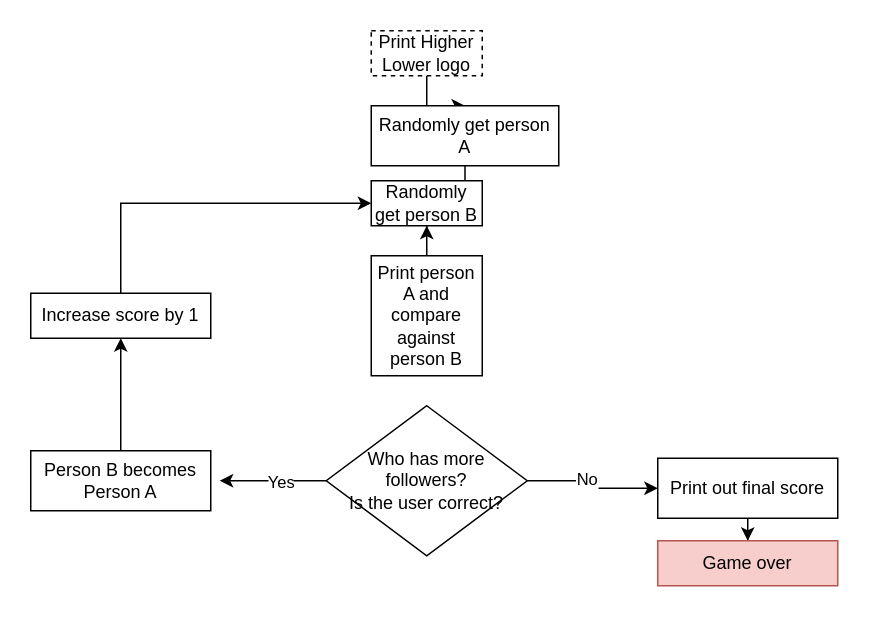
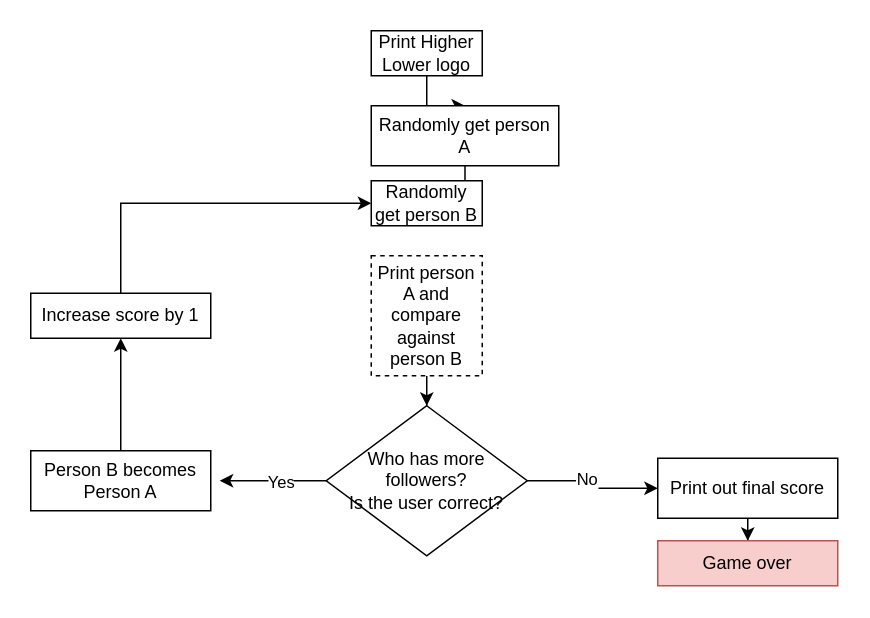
(427, 53) -> (427, 53)
(427, 236) -> (427, 396)
(427, 316) -> (427, 316)
